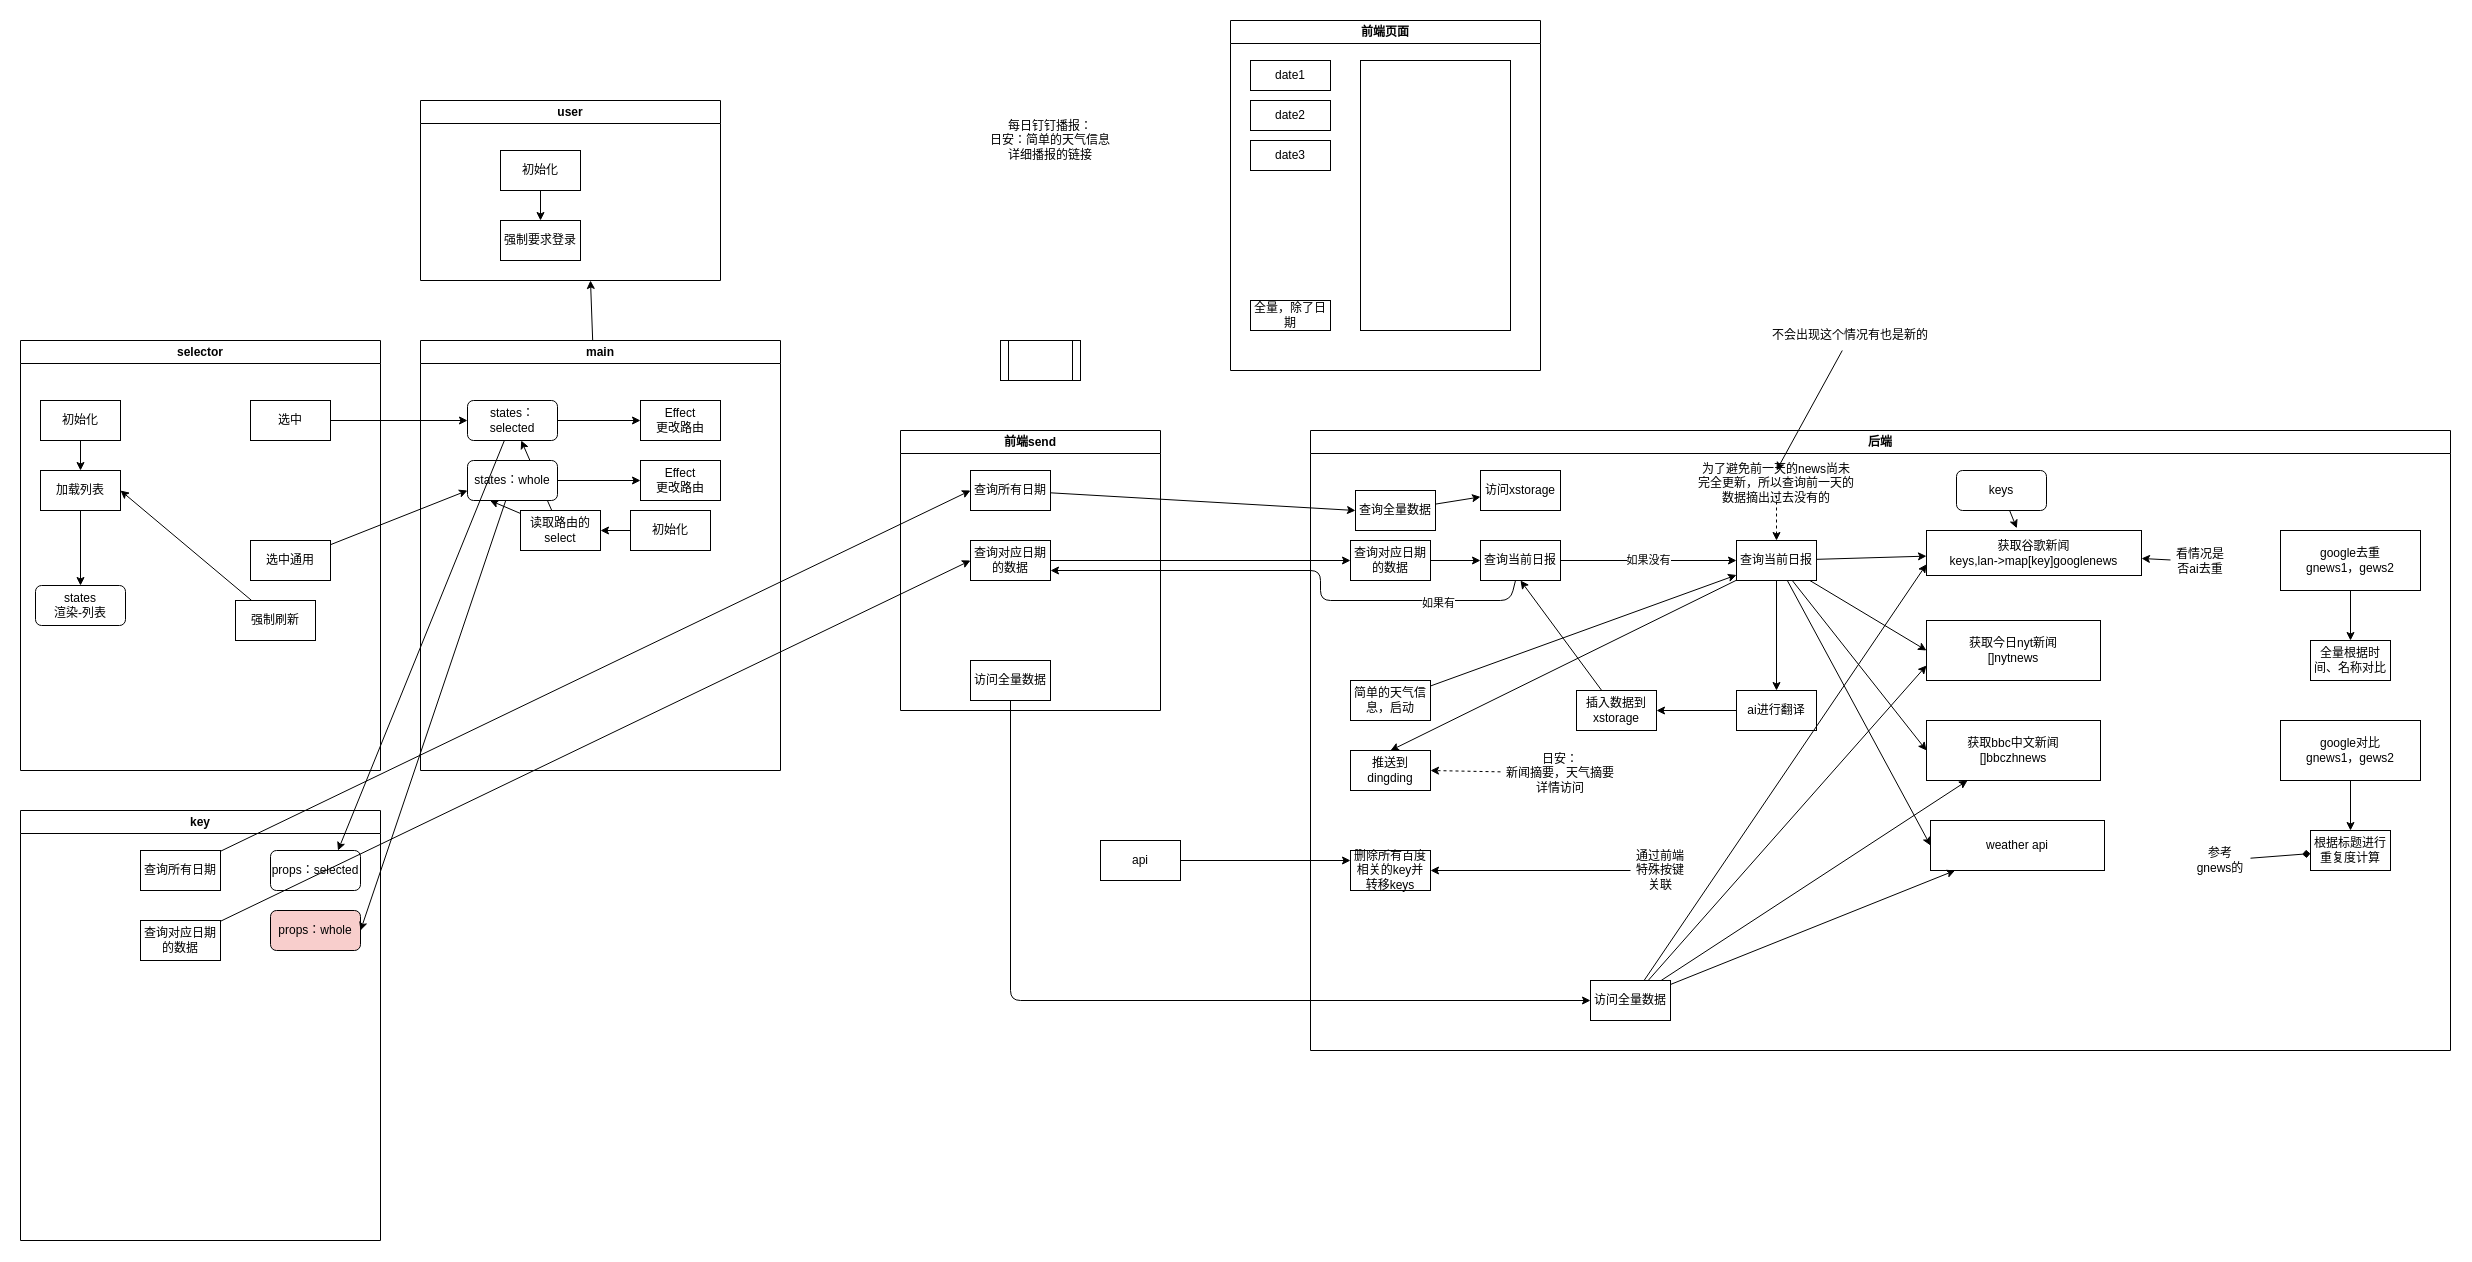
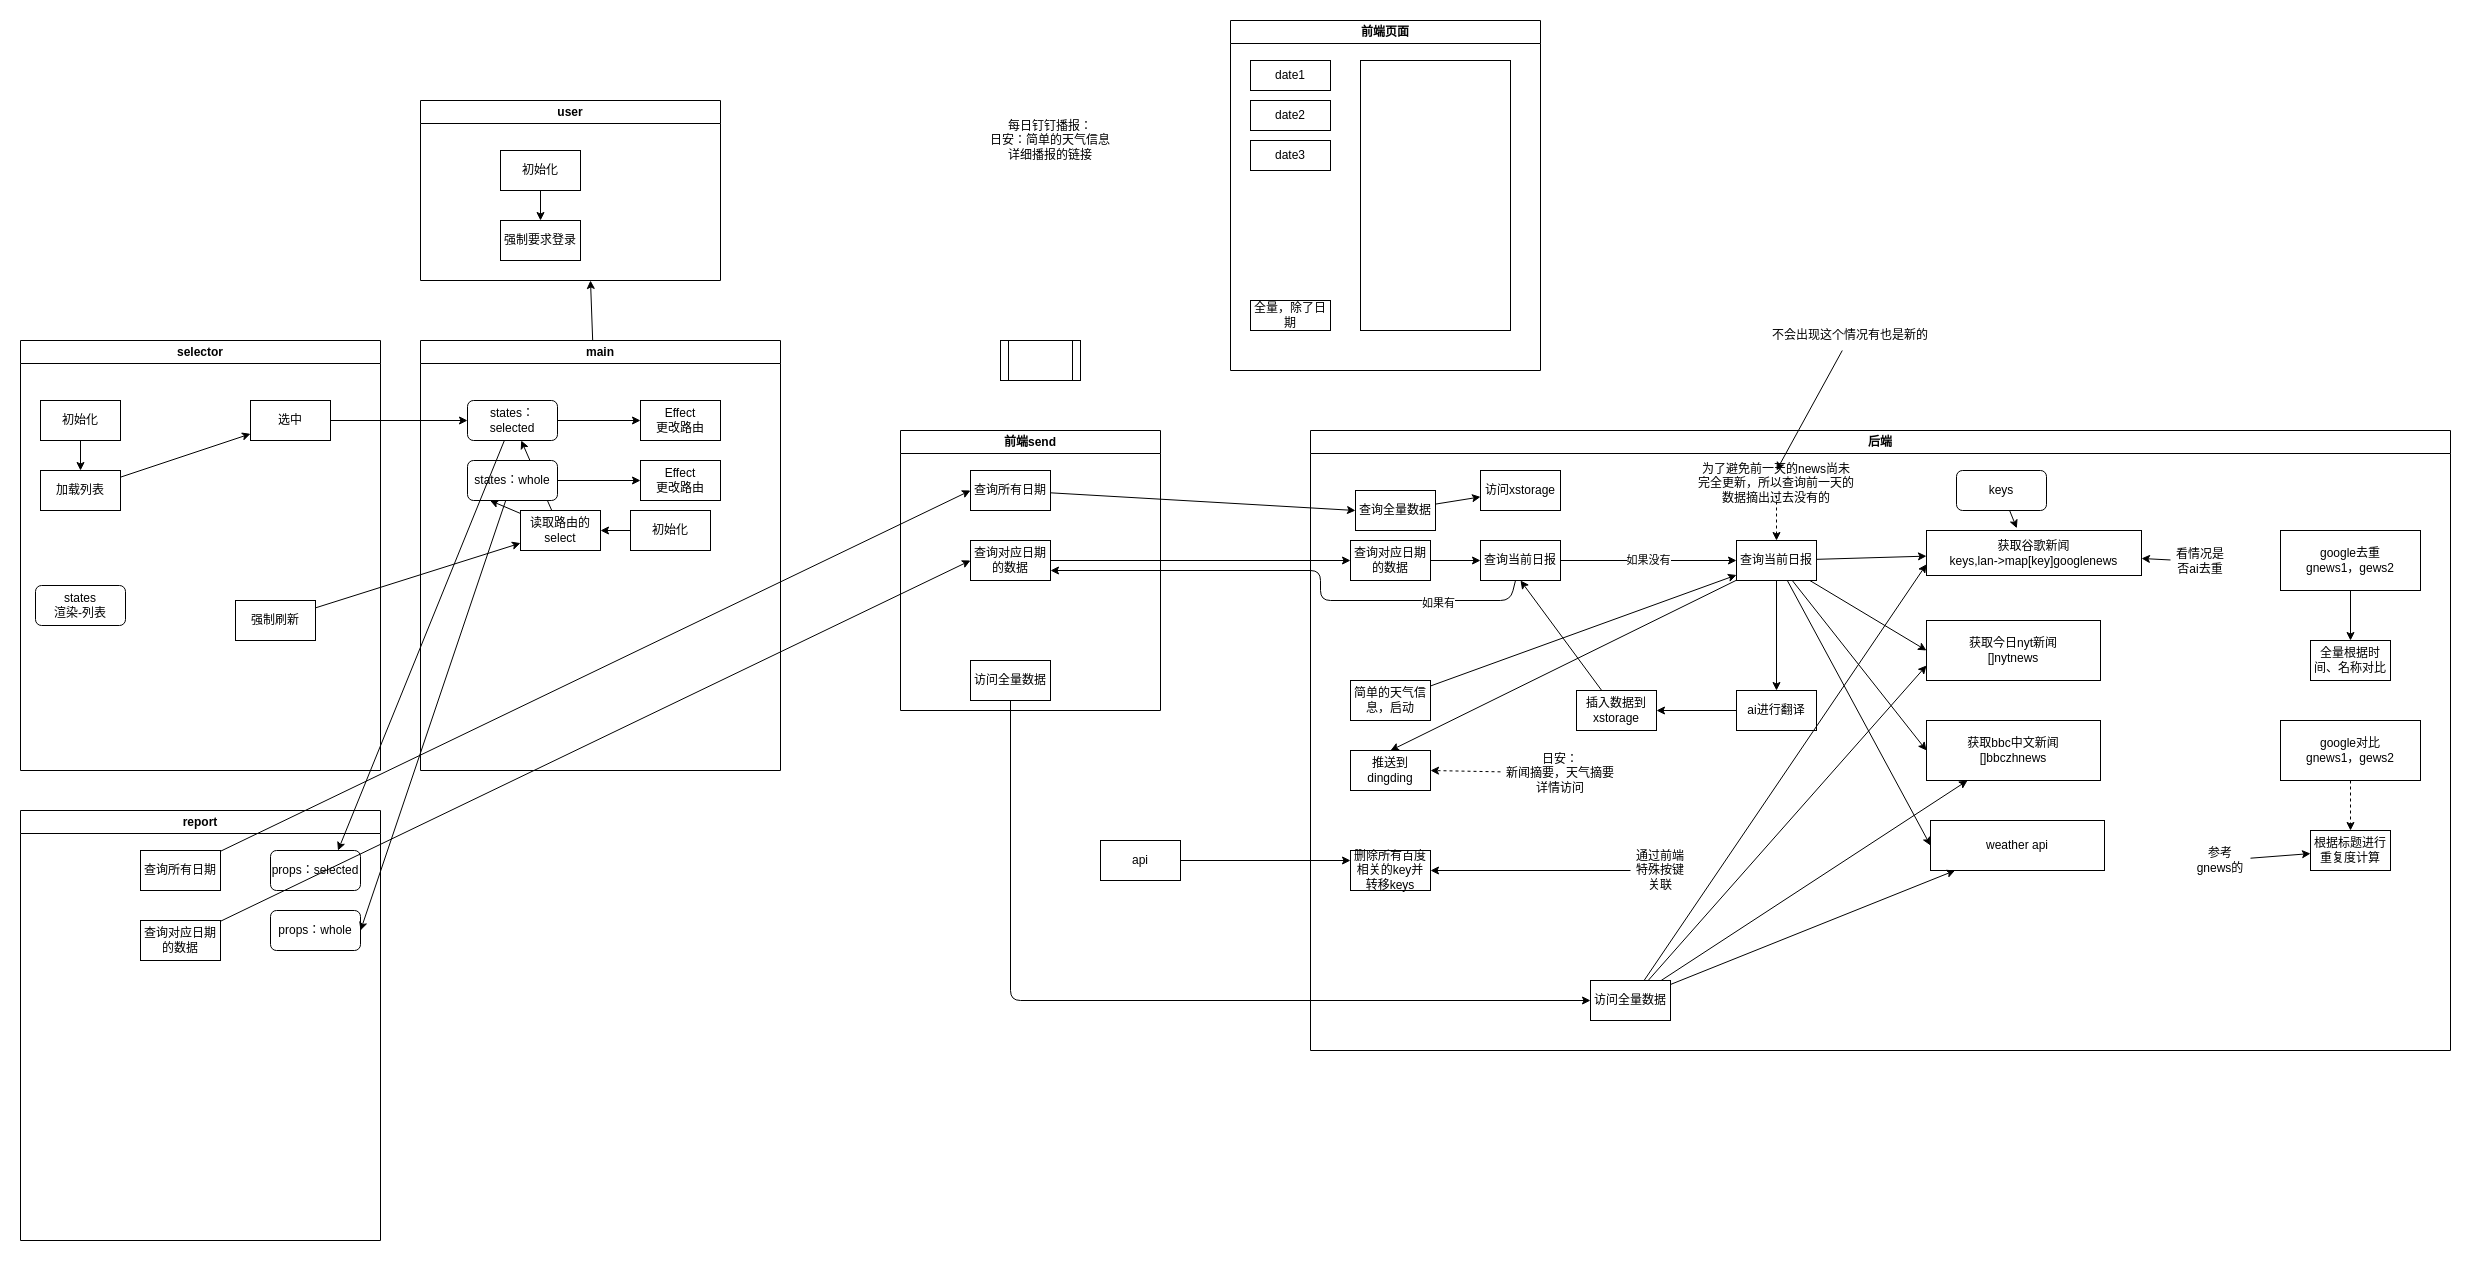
(396, 519) -> none
(81, 545) -> (182, 457)
(189, 548) -> (415, 576)
(291, 561) -> none
(2351, 803) -> (2351, 803)
(201, 823) -> (201, 823)
(2302, 854) -> (2302, 854)
(316, 931) -> (316, 931)
